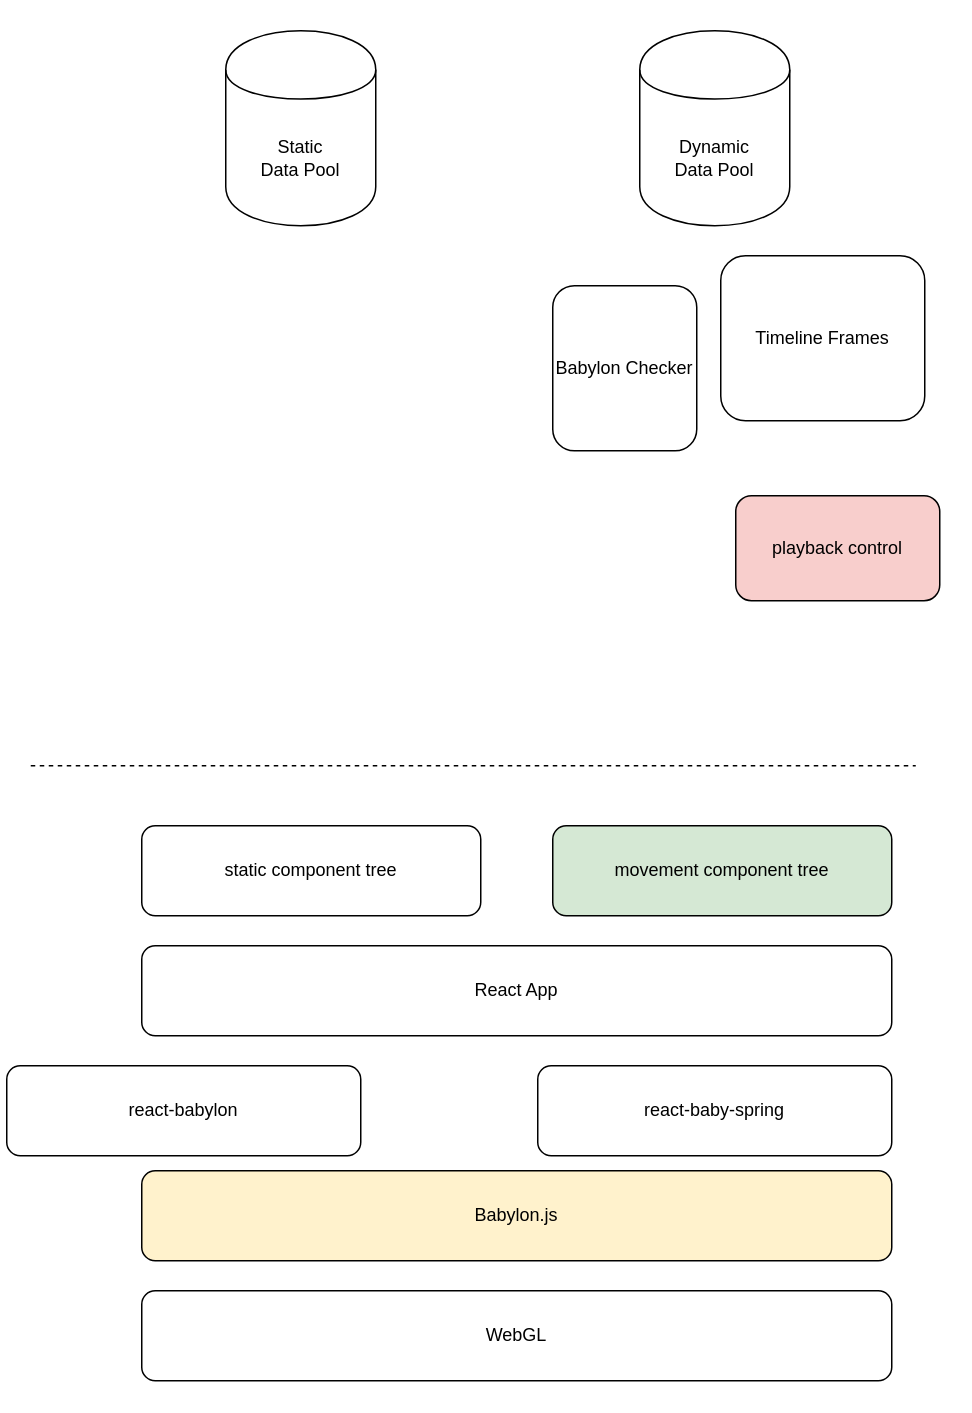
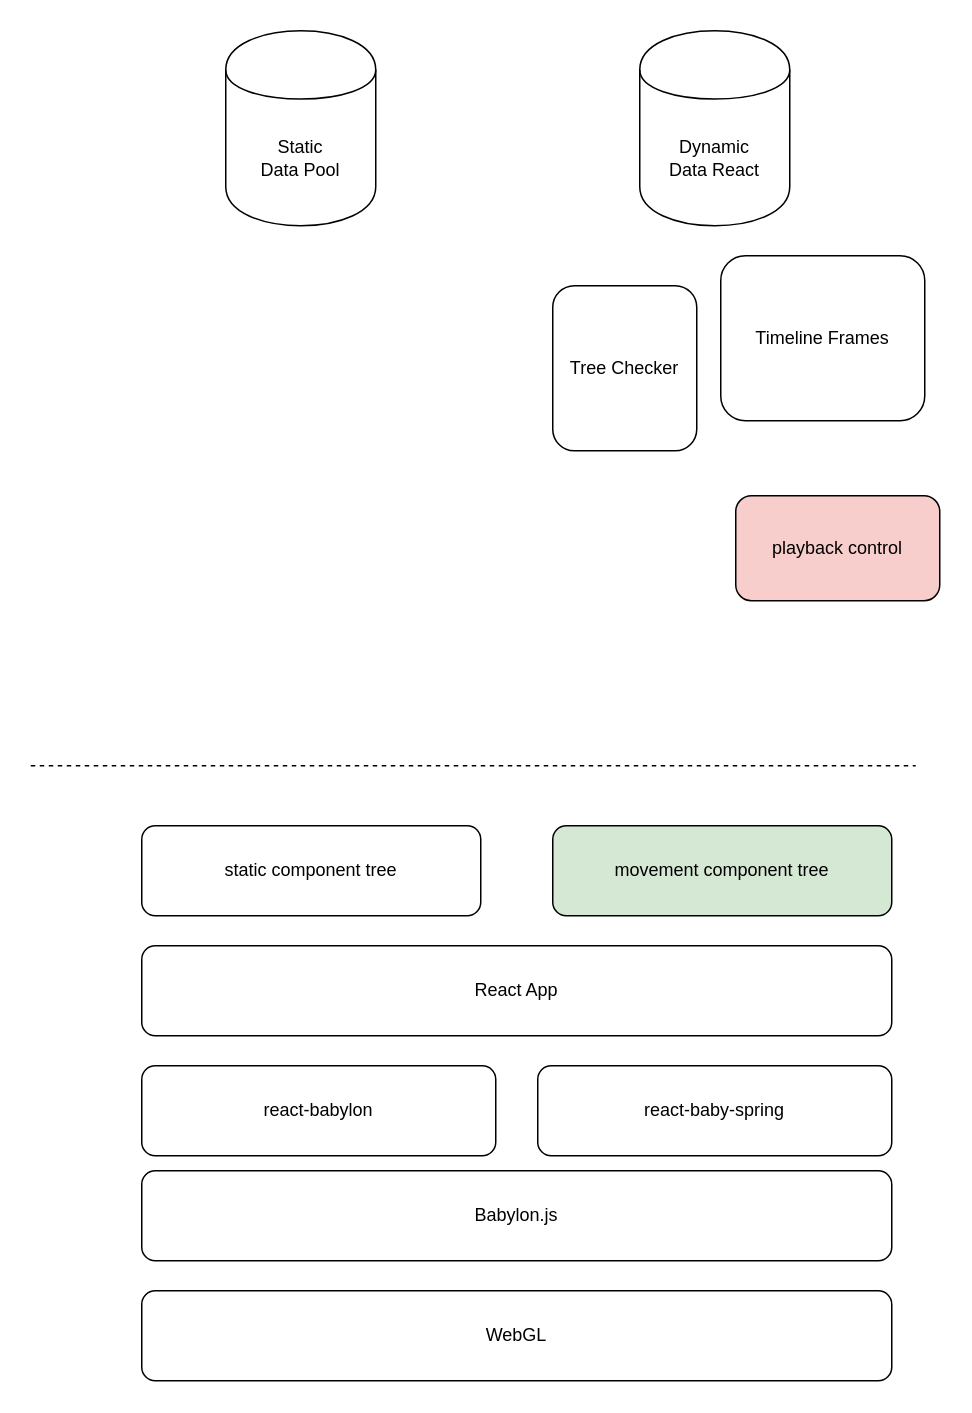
(715, 158) -> (715, 158)
(625, 368) -> (625, 368)
(184, 1111) -> (319, 1111)
(517, 1216) -> (517, 1216)
